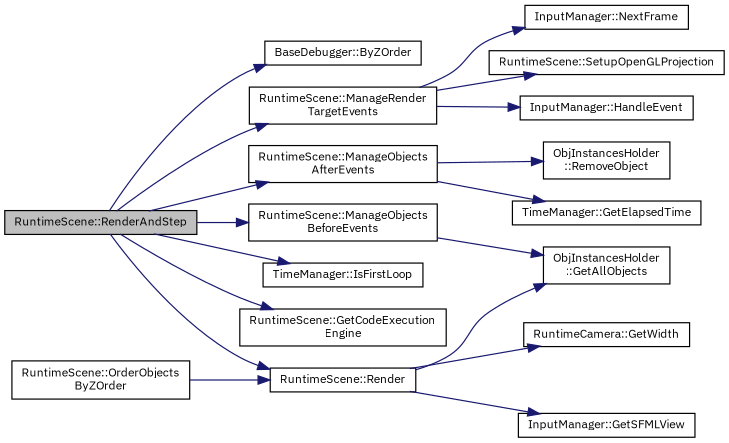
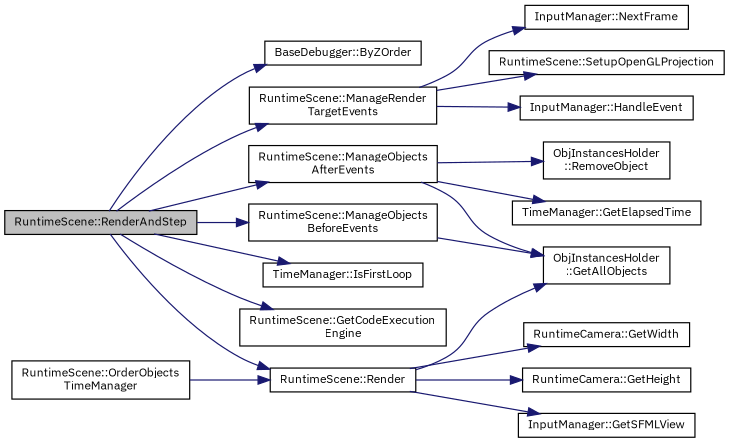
none -> (473, 222)
(101, 380) -> (101, 380)
none -> (607, 380)
